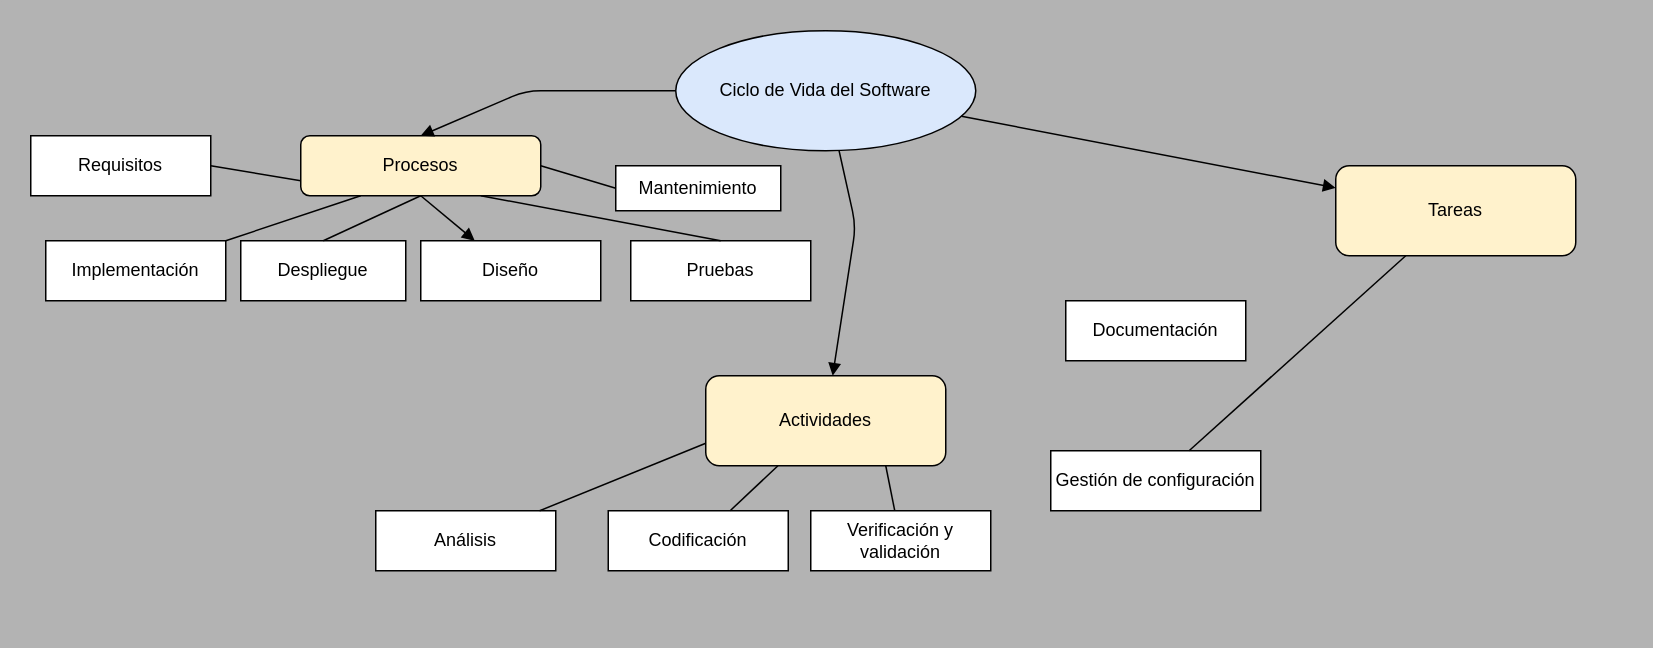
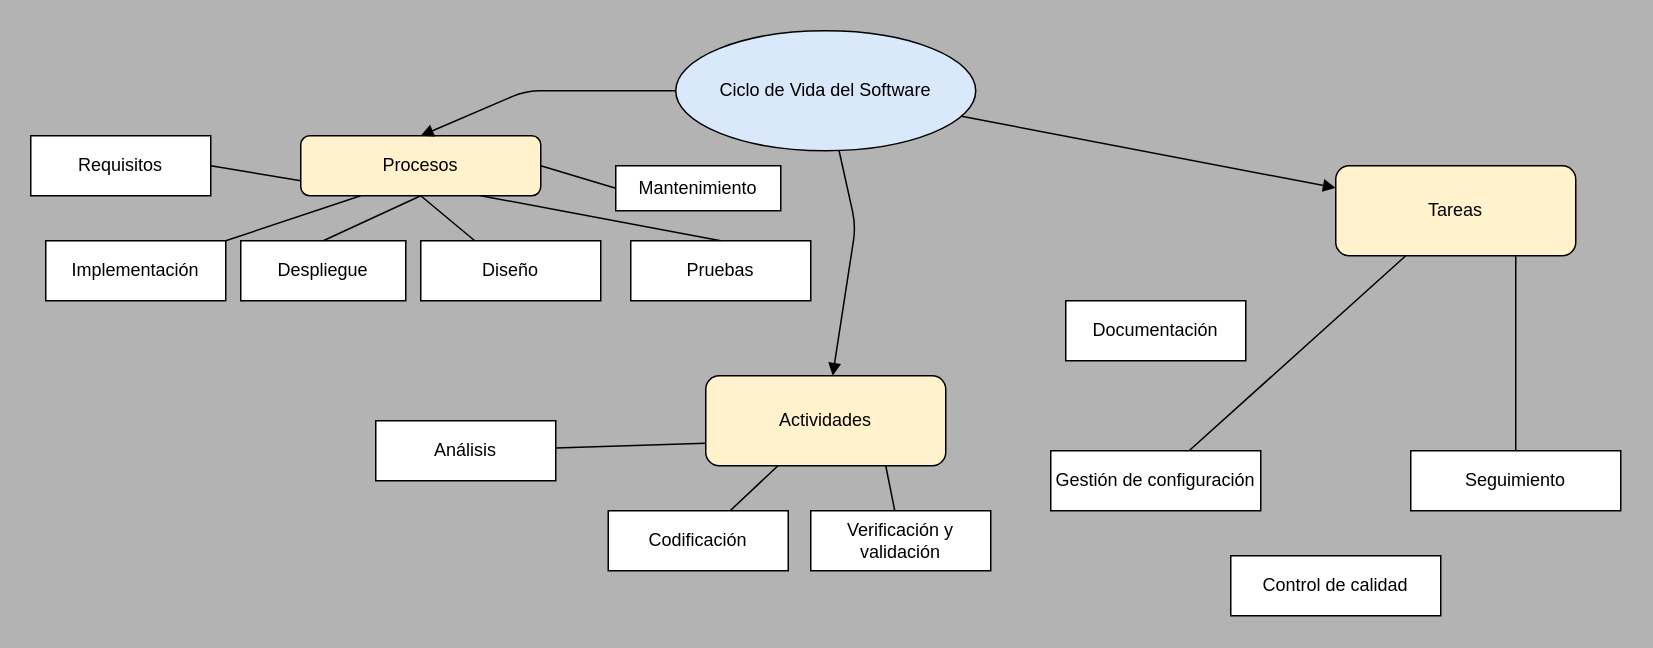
(464, 232) -> (469, 236)
none -> (1516, 354)
none -> (1516, 481)
(466, 541) -> (466, 451)
none -> (1336, 586)
